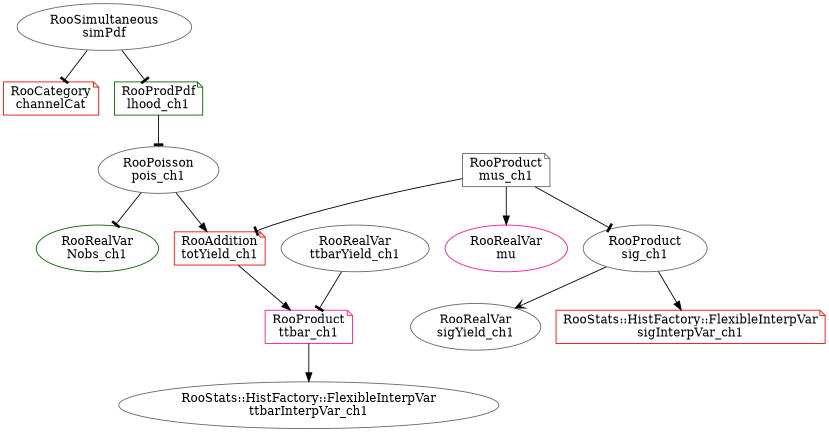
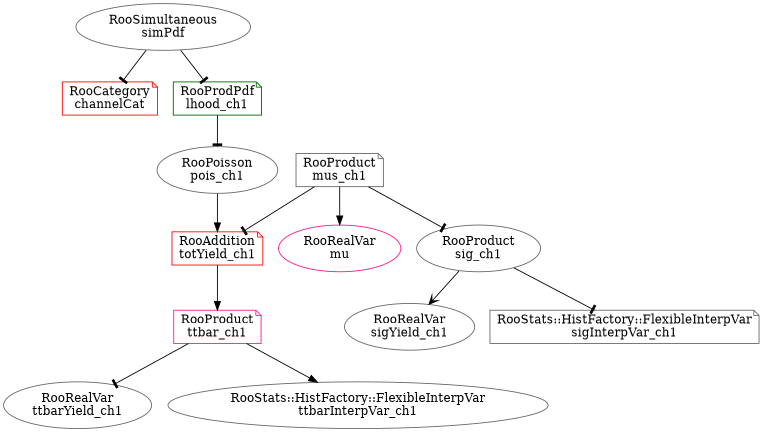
(97, 248) -> none
(668, 287) -> (552, 288)
(331, 289) -> (153, 363)
(691, 327) -> (625, 327)
